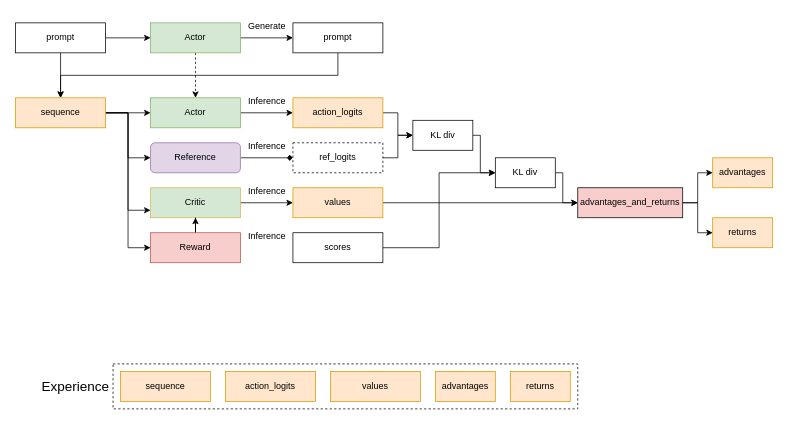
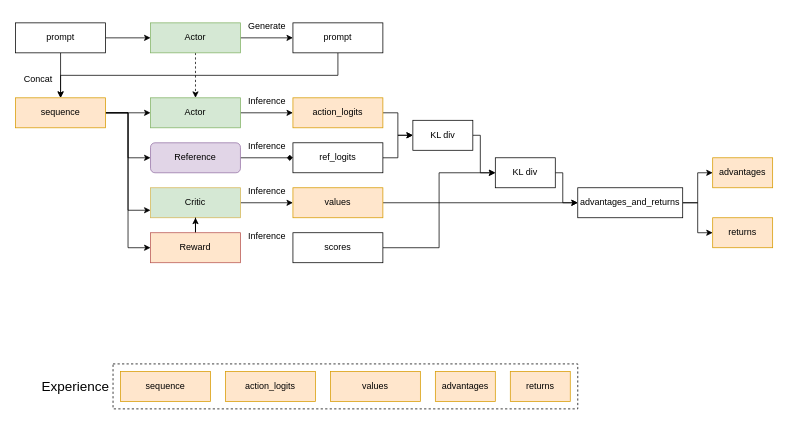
none -> (38, 79)
(338, 158) -> (338, 158)
(630, 203) -> (630, 203)
(195, 248) -> (195, 248)
